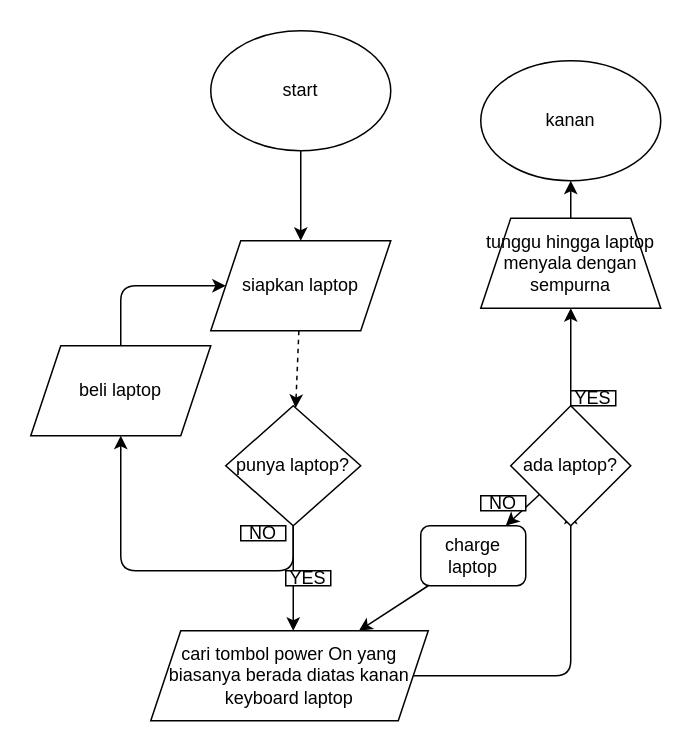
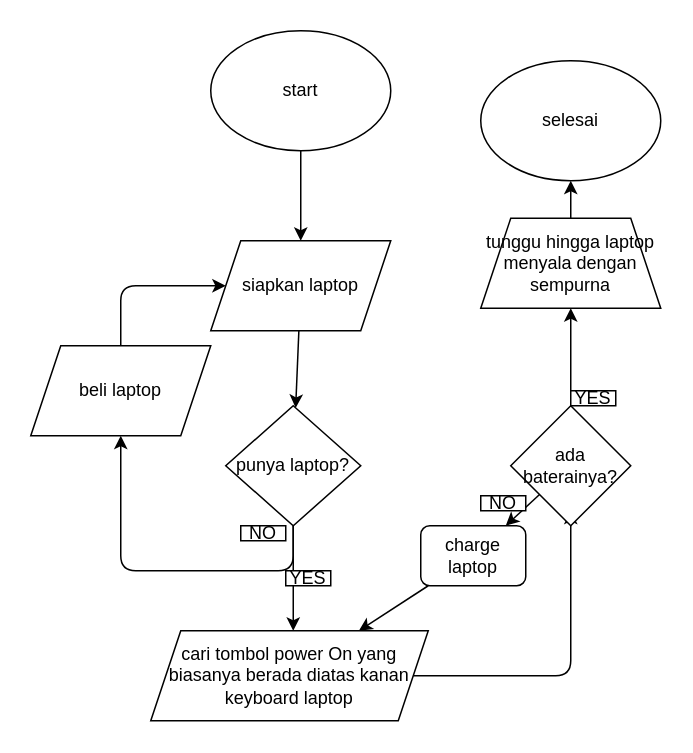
(571, 121) -> (571, 121)
(297, 364) -> (297, 364)
(571, 466) -> (571, 466)
